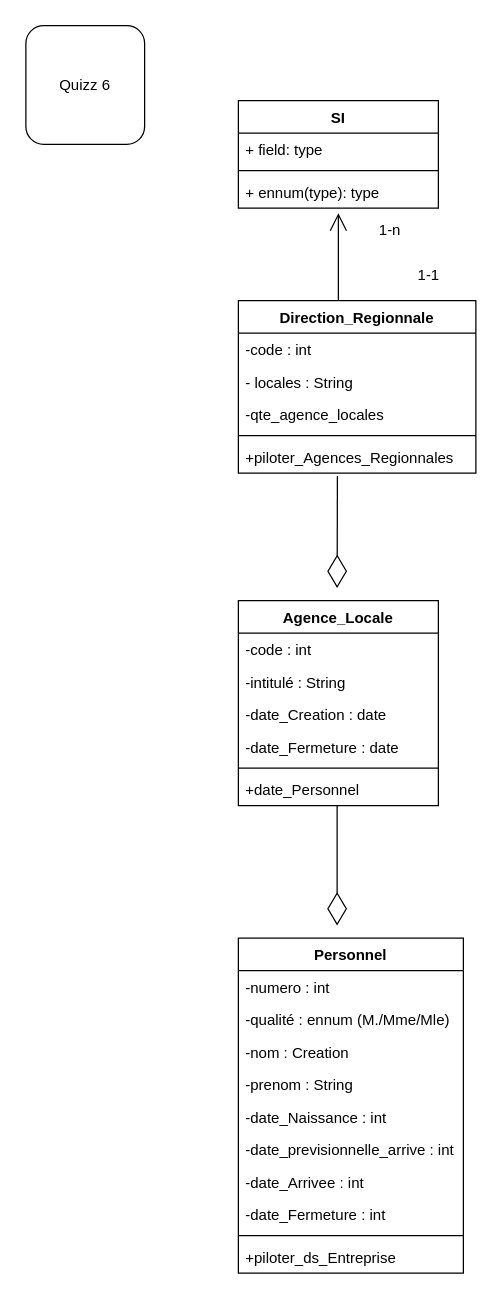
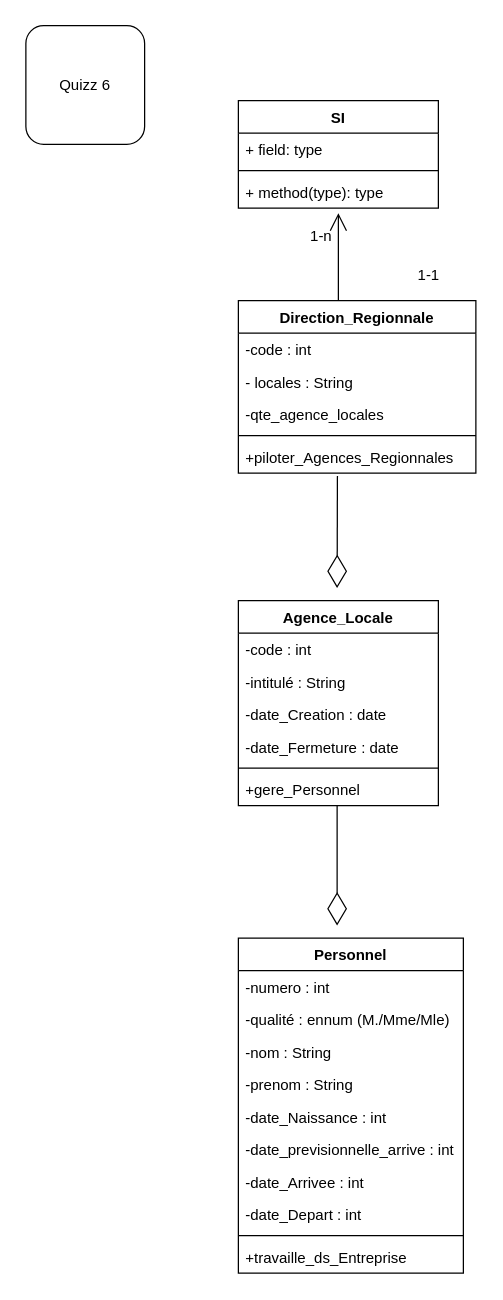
(319, 193) -> (323, 193)
(389, 231) -> (321, 237)
(306, 790) -> (306, 790)
(300, 1053) -> (292, 1053)
(325, 1215) -> (313, 1215)
(332, 1258) -> (338, 1258)
